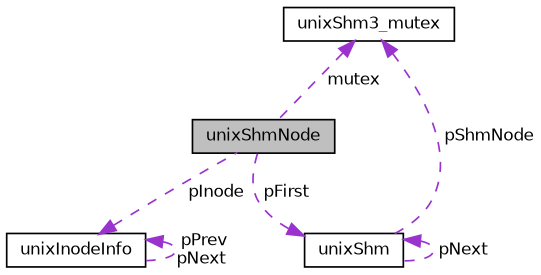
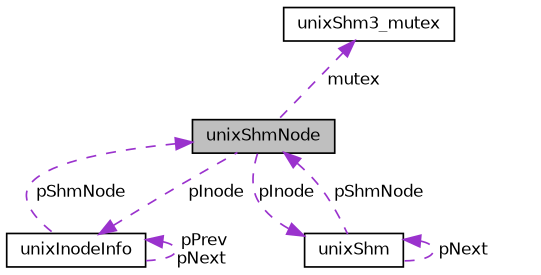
(439, 147) -> (326, 196)
none -> (70, 162)
(285, 192) -> (285, 192)
